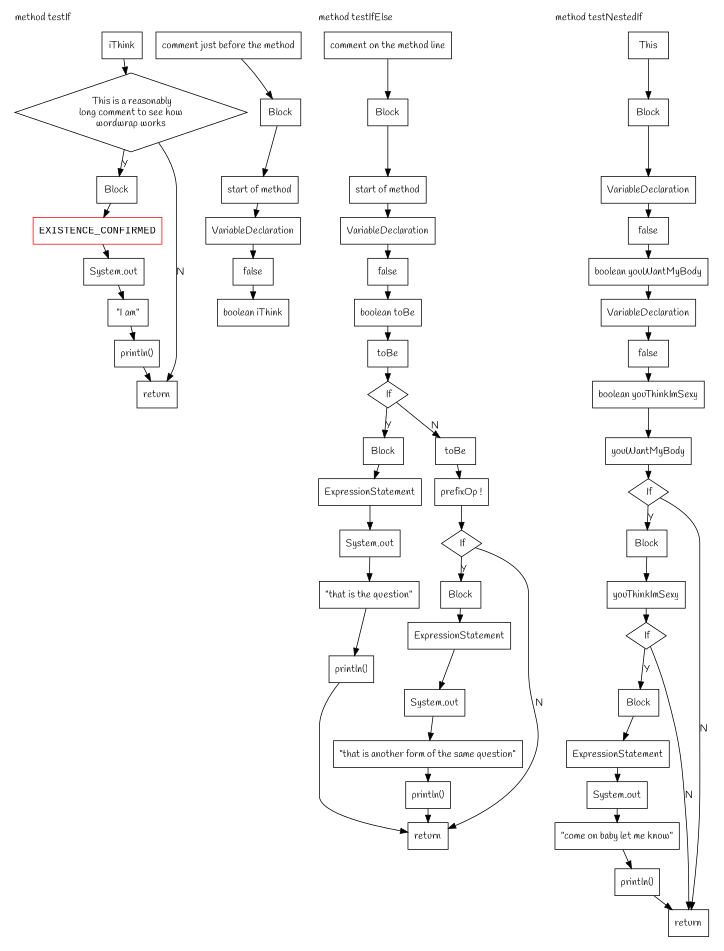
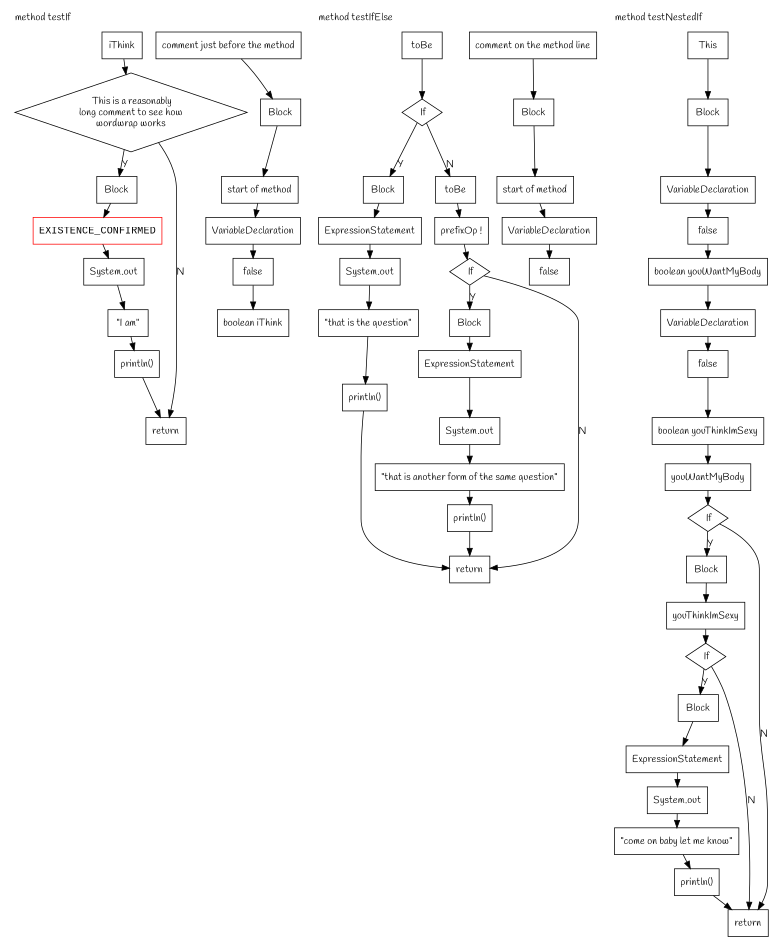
(388, 313) -> none
